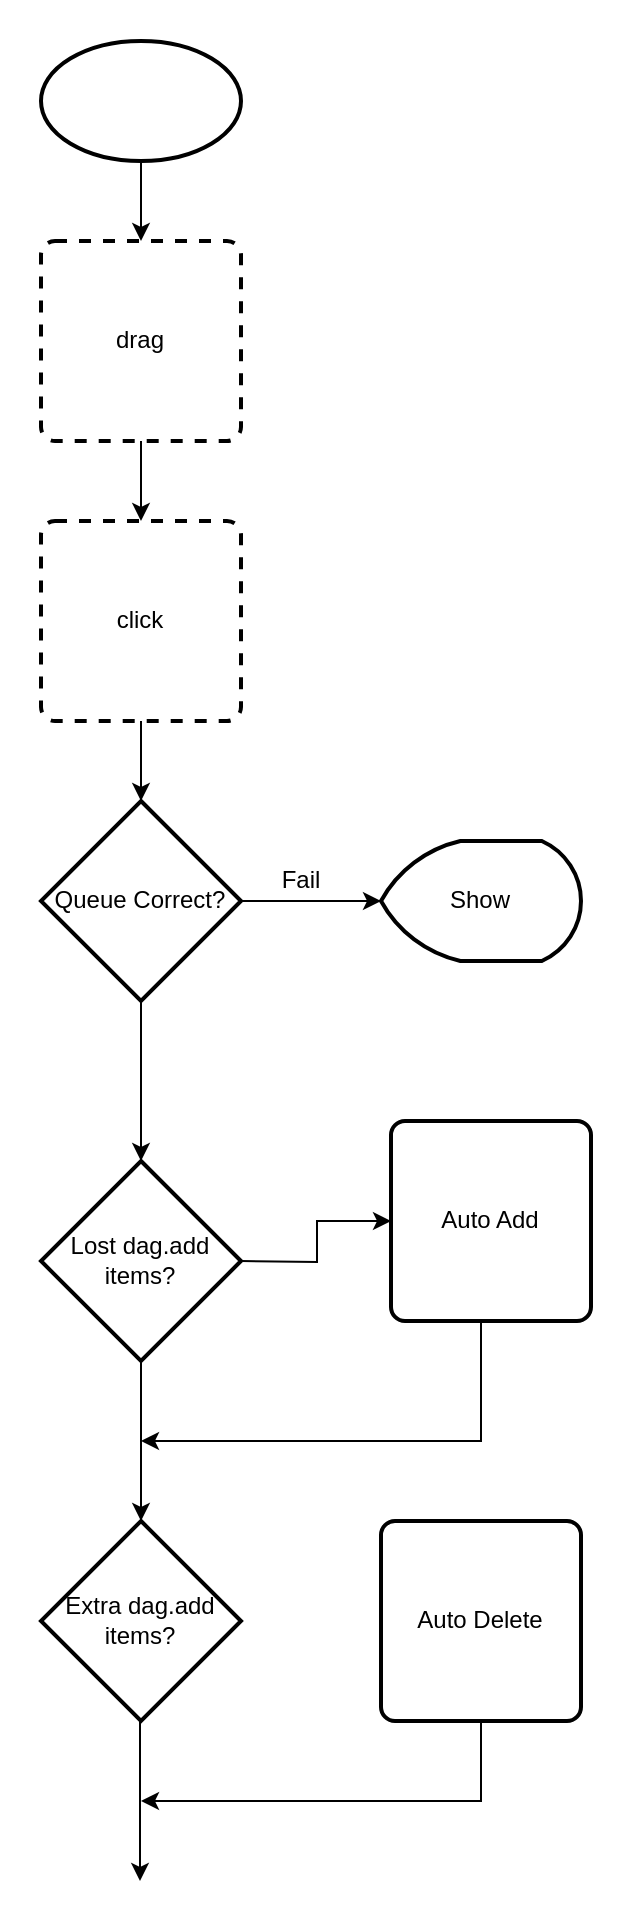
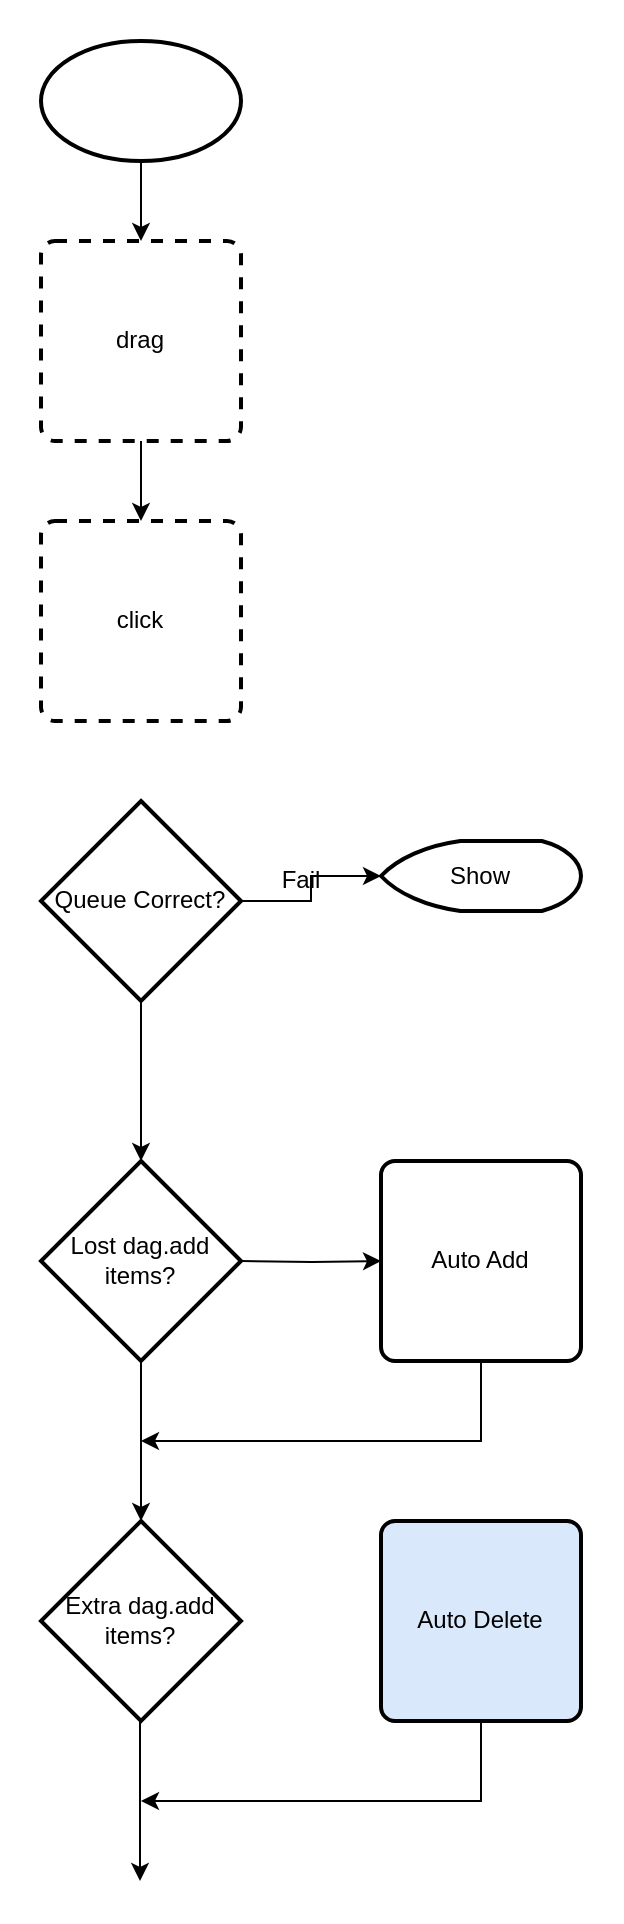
(141, 754) -> none
(481, 901) -> (481, 876)
(491, 1221) -> (481, 1261)
(481, 1621) -> (481, 1621)
